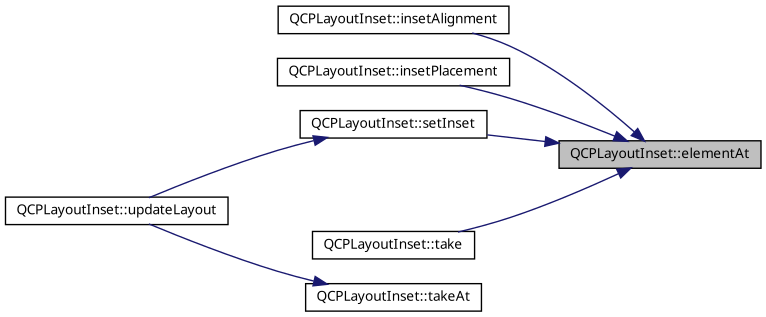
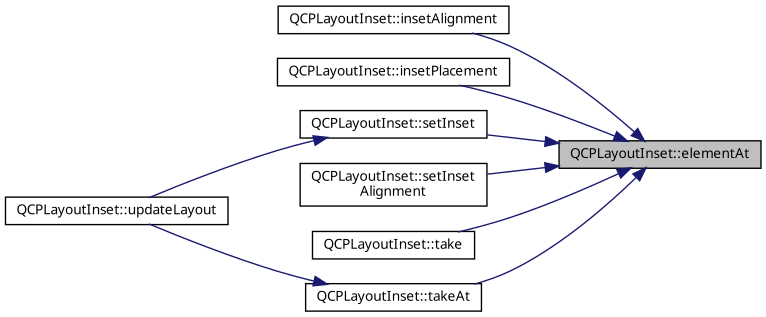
none -> (394, 185)
none -> (561, 240)
